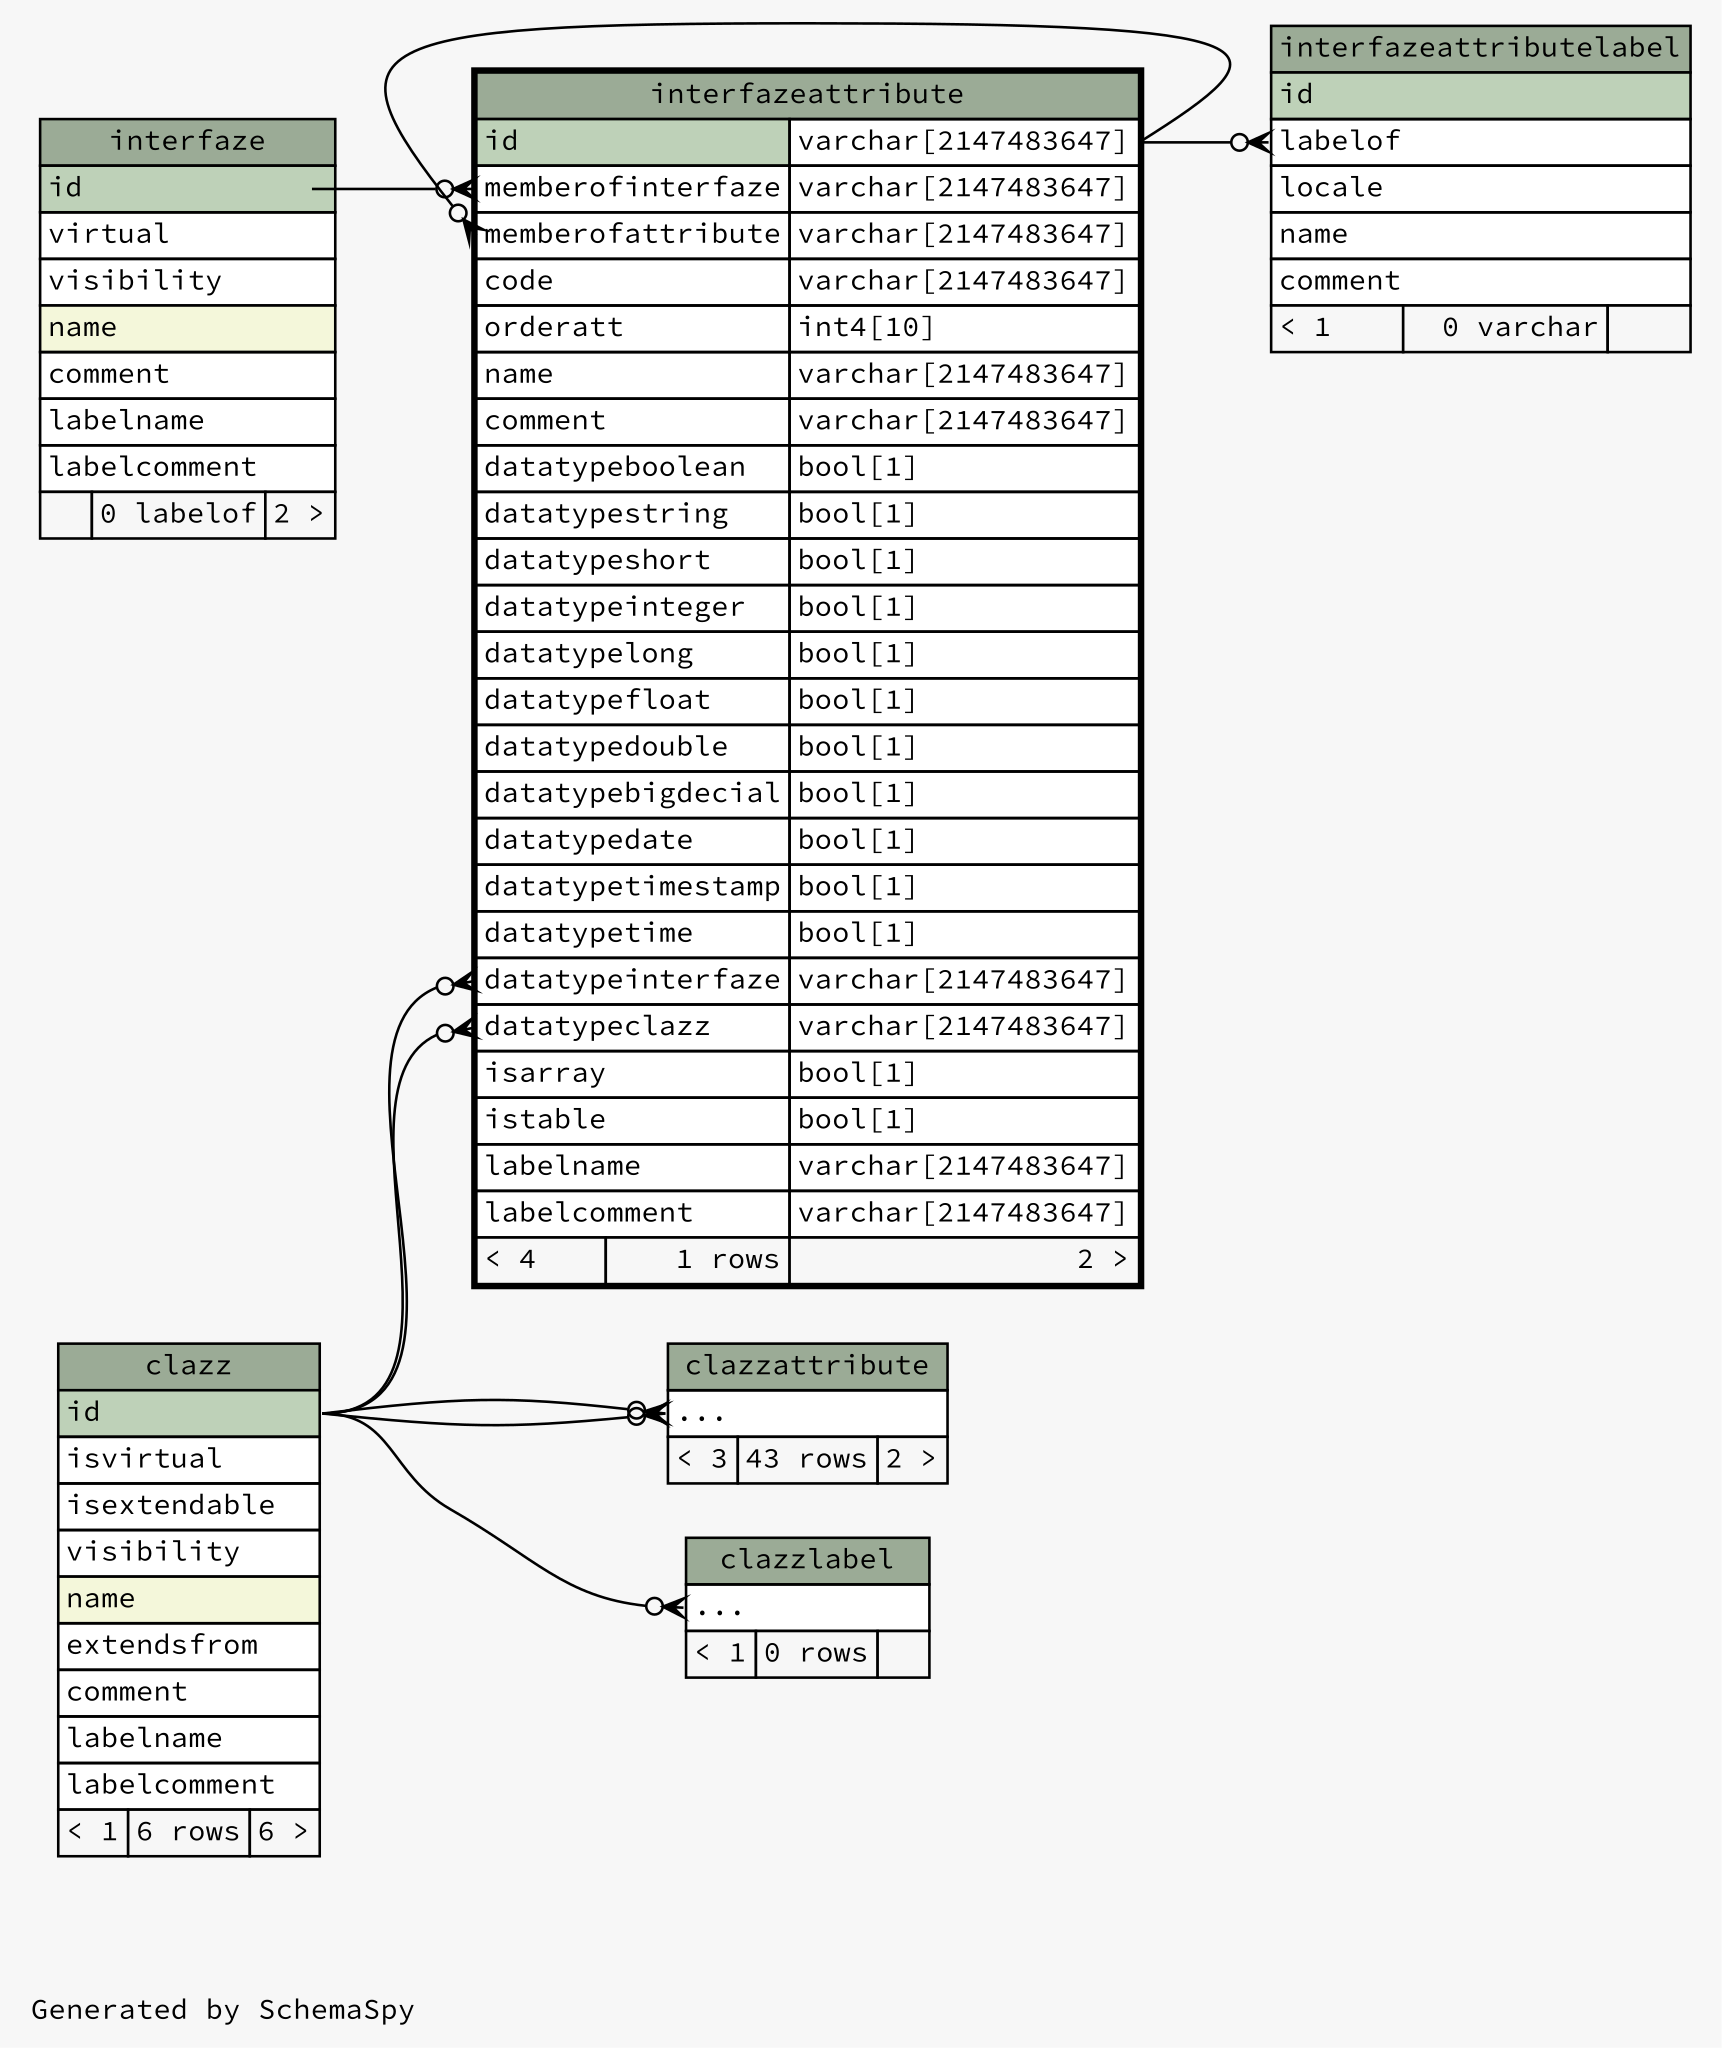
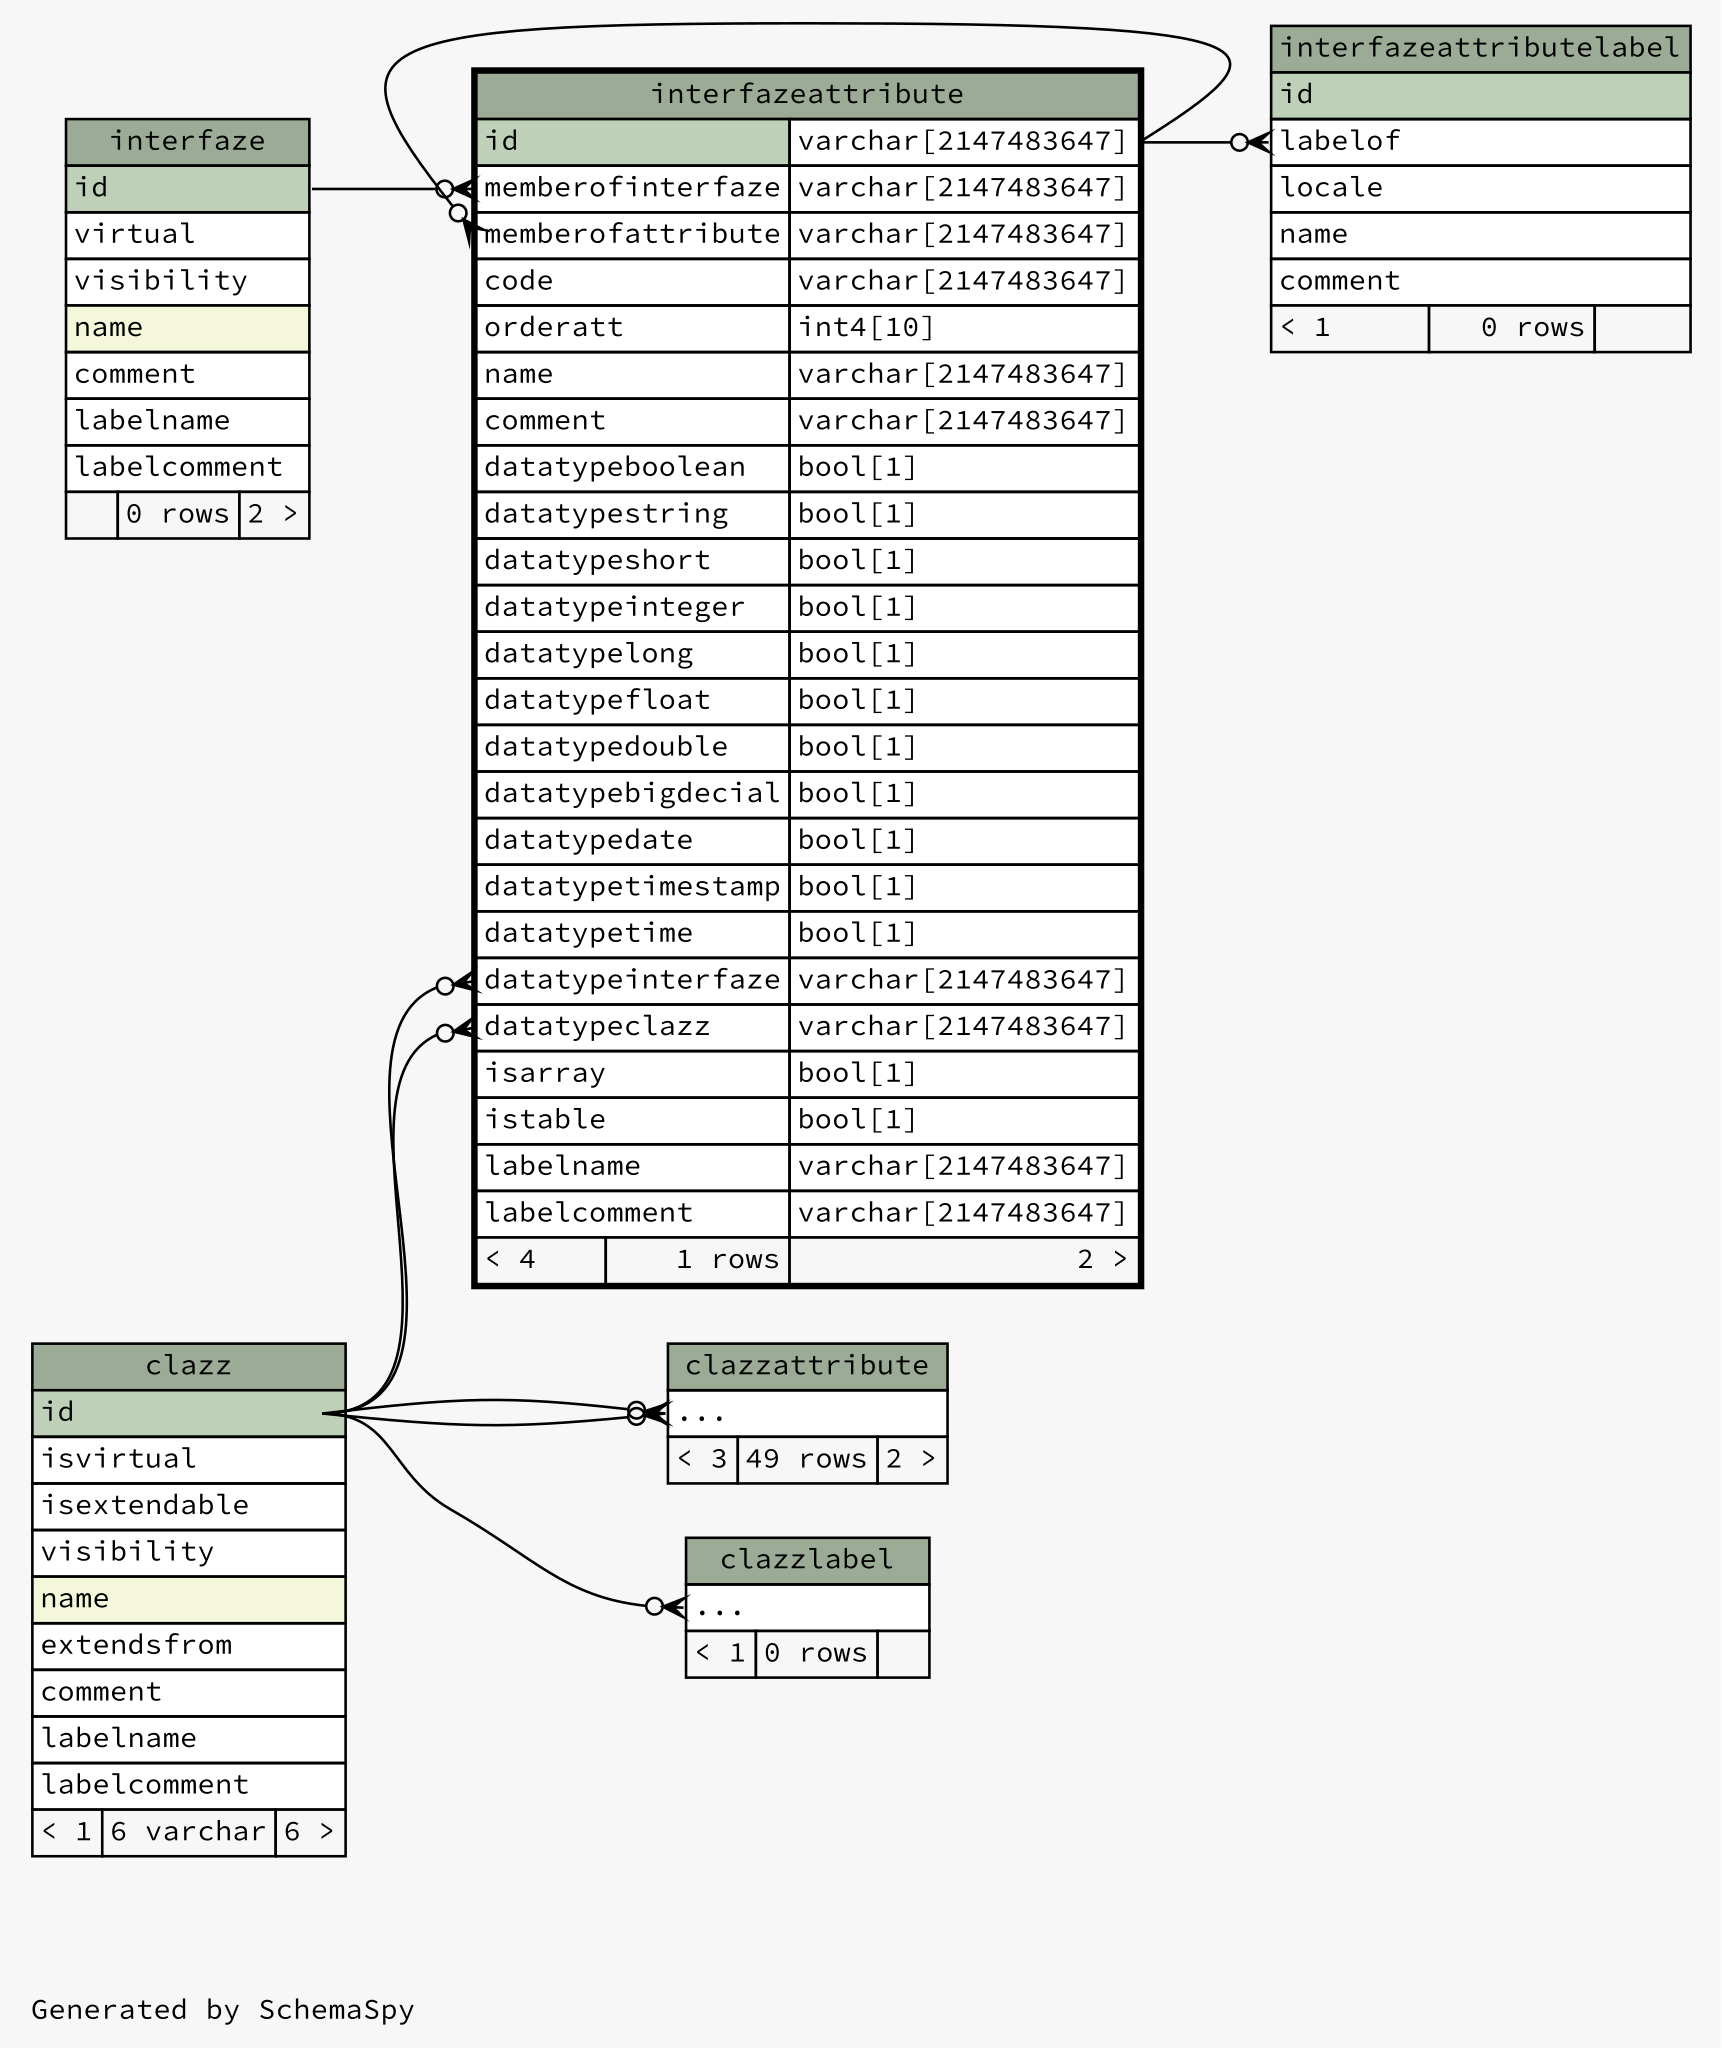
(1521, 327) -> (1534, 327)
(179, 514) -> (179, 514)
(808, 1459) -> (808, 1459)
(189, 1832) -> (189, 1832)
